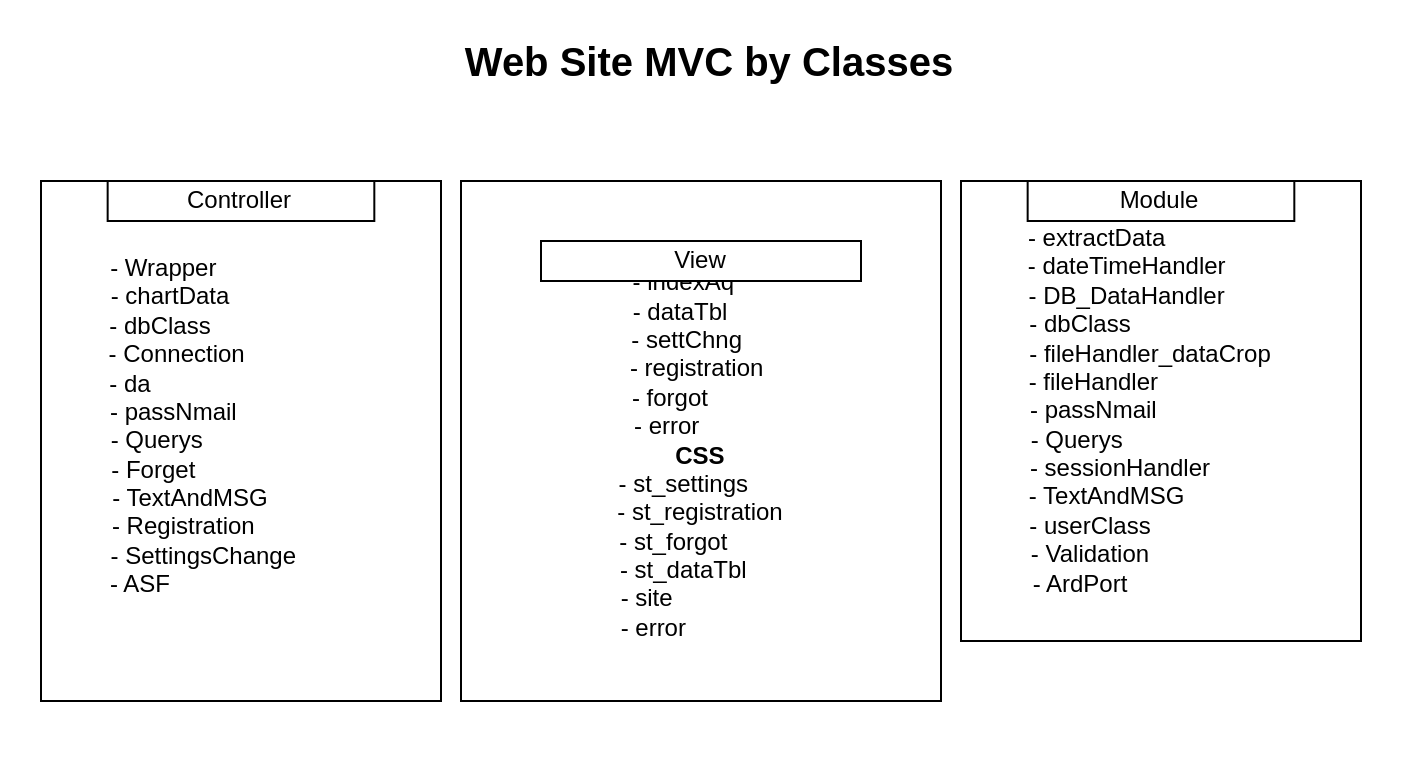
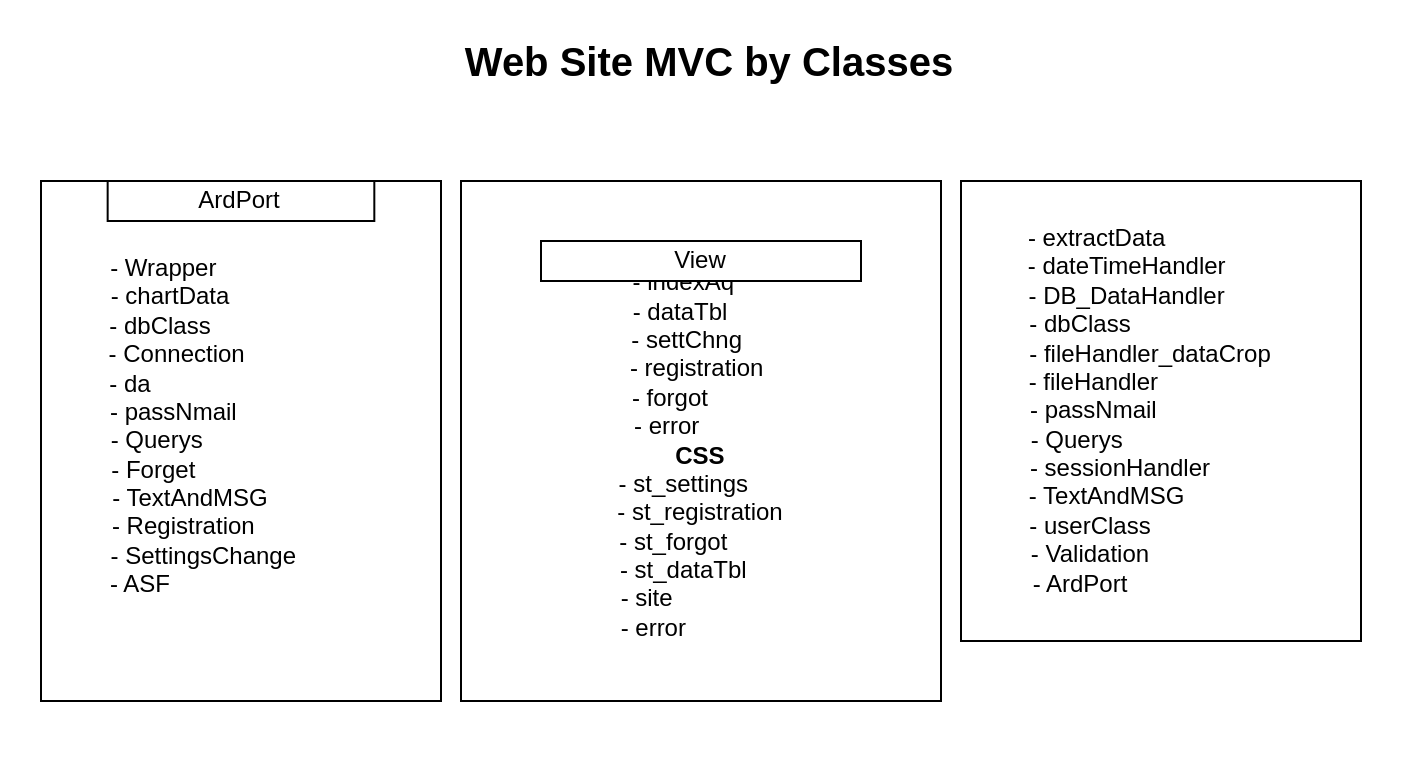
(240, 201) -> (240, 201)
(1161, 201) -> none
